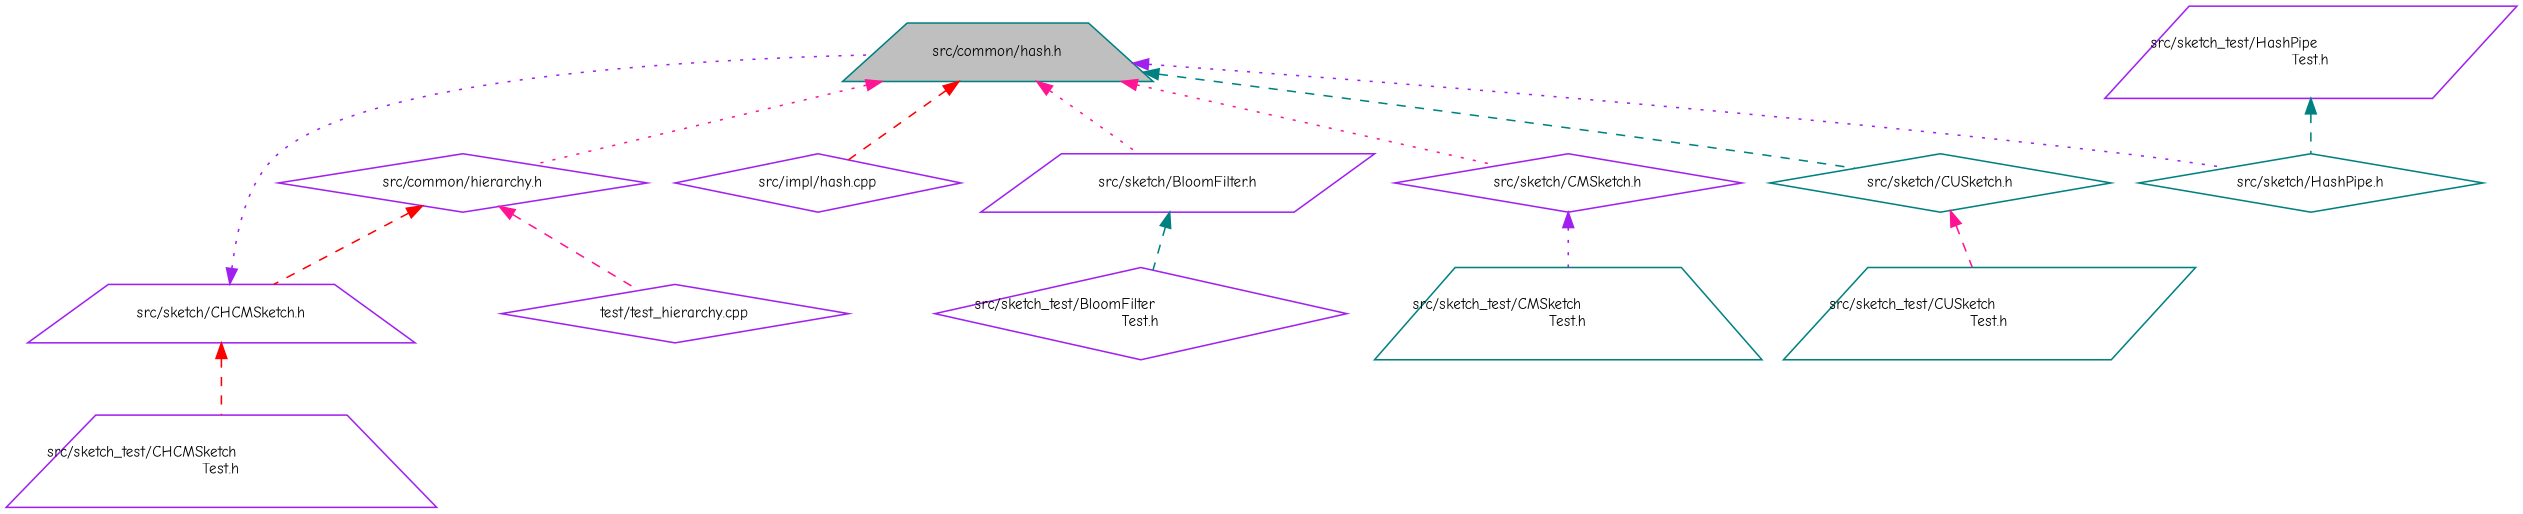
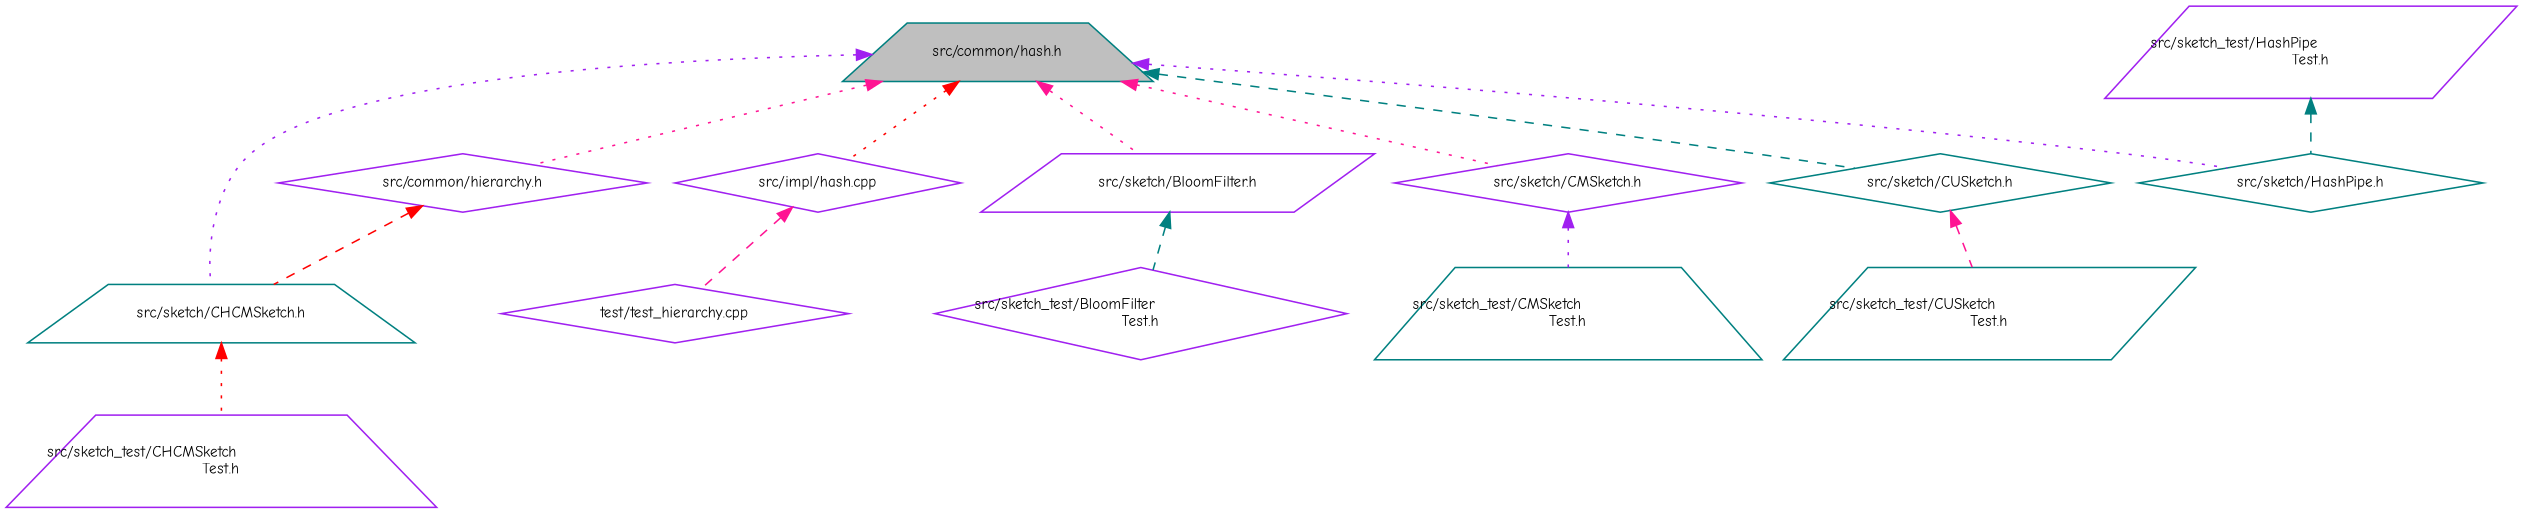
(506, 83) -> (477, 83)
(897, 125) -> (897, 125)
(576, 253) -> (741, 253)
(221, 314) -> (221, 314)
(221, 387) -> (221, 387)
